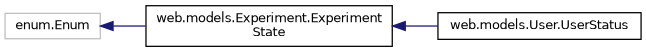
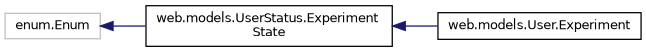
(269, 26) -> (269, 26)
(540, 26) -> (540, 26)
